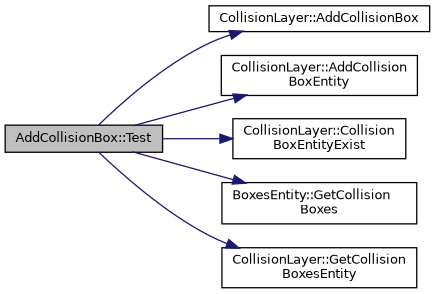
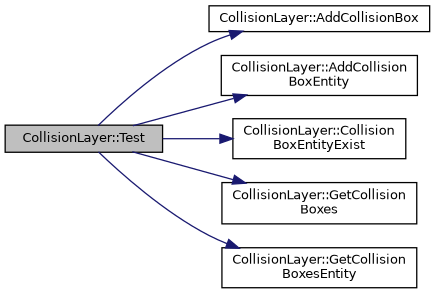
(84, 139) -> (84, 139)
(319, 203) -> (319, 203)
